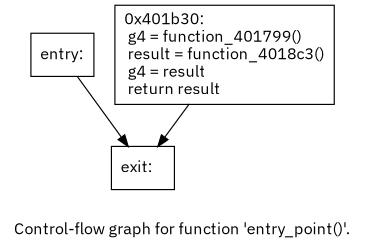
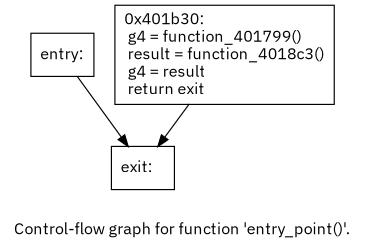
(173, 89) -> (165, 89)
